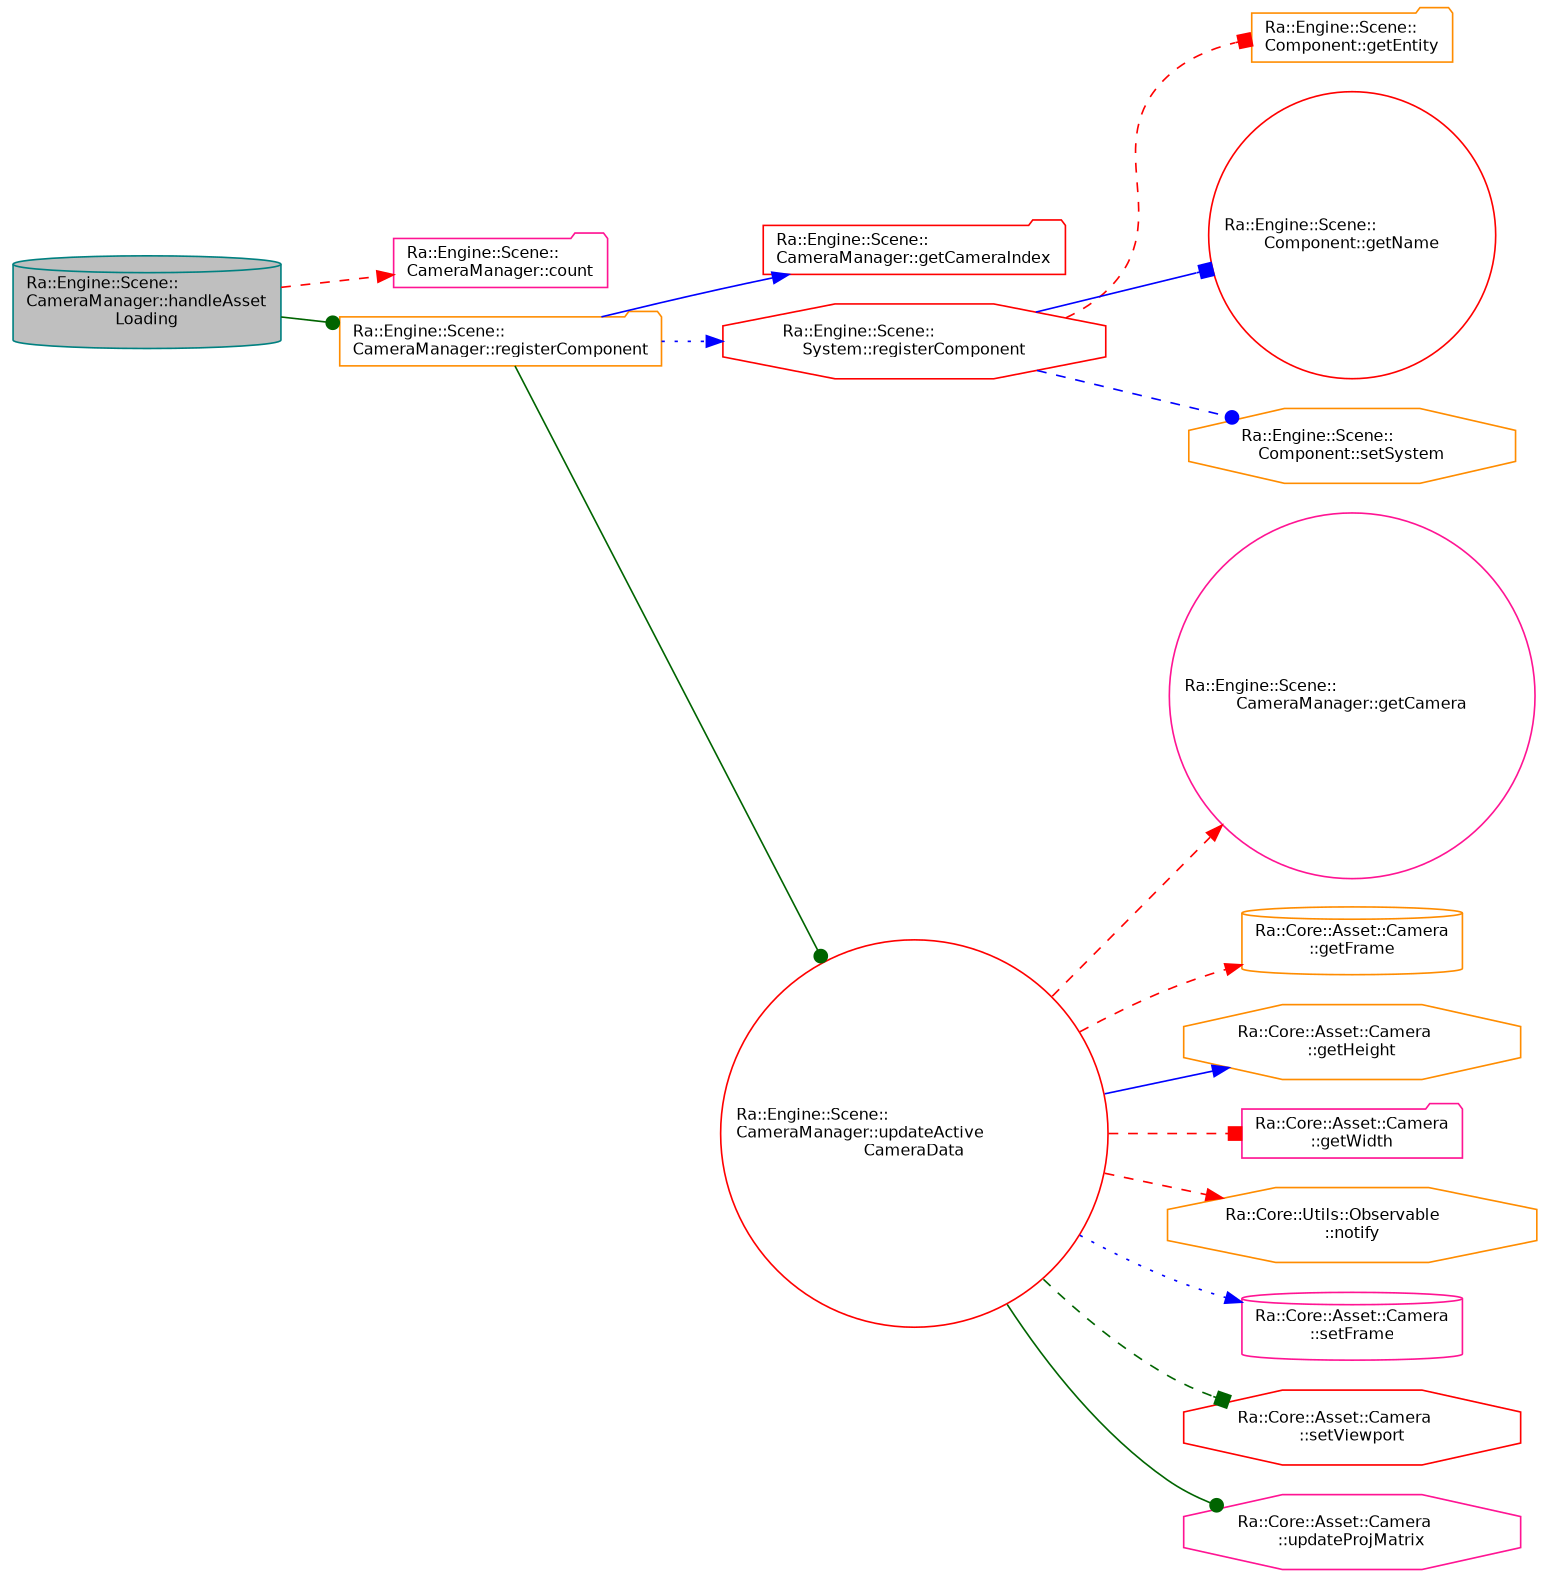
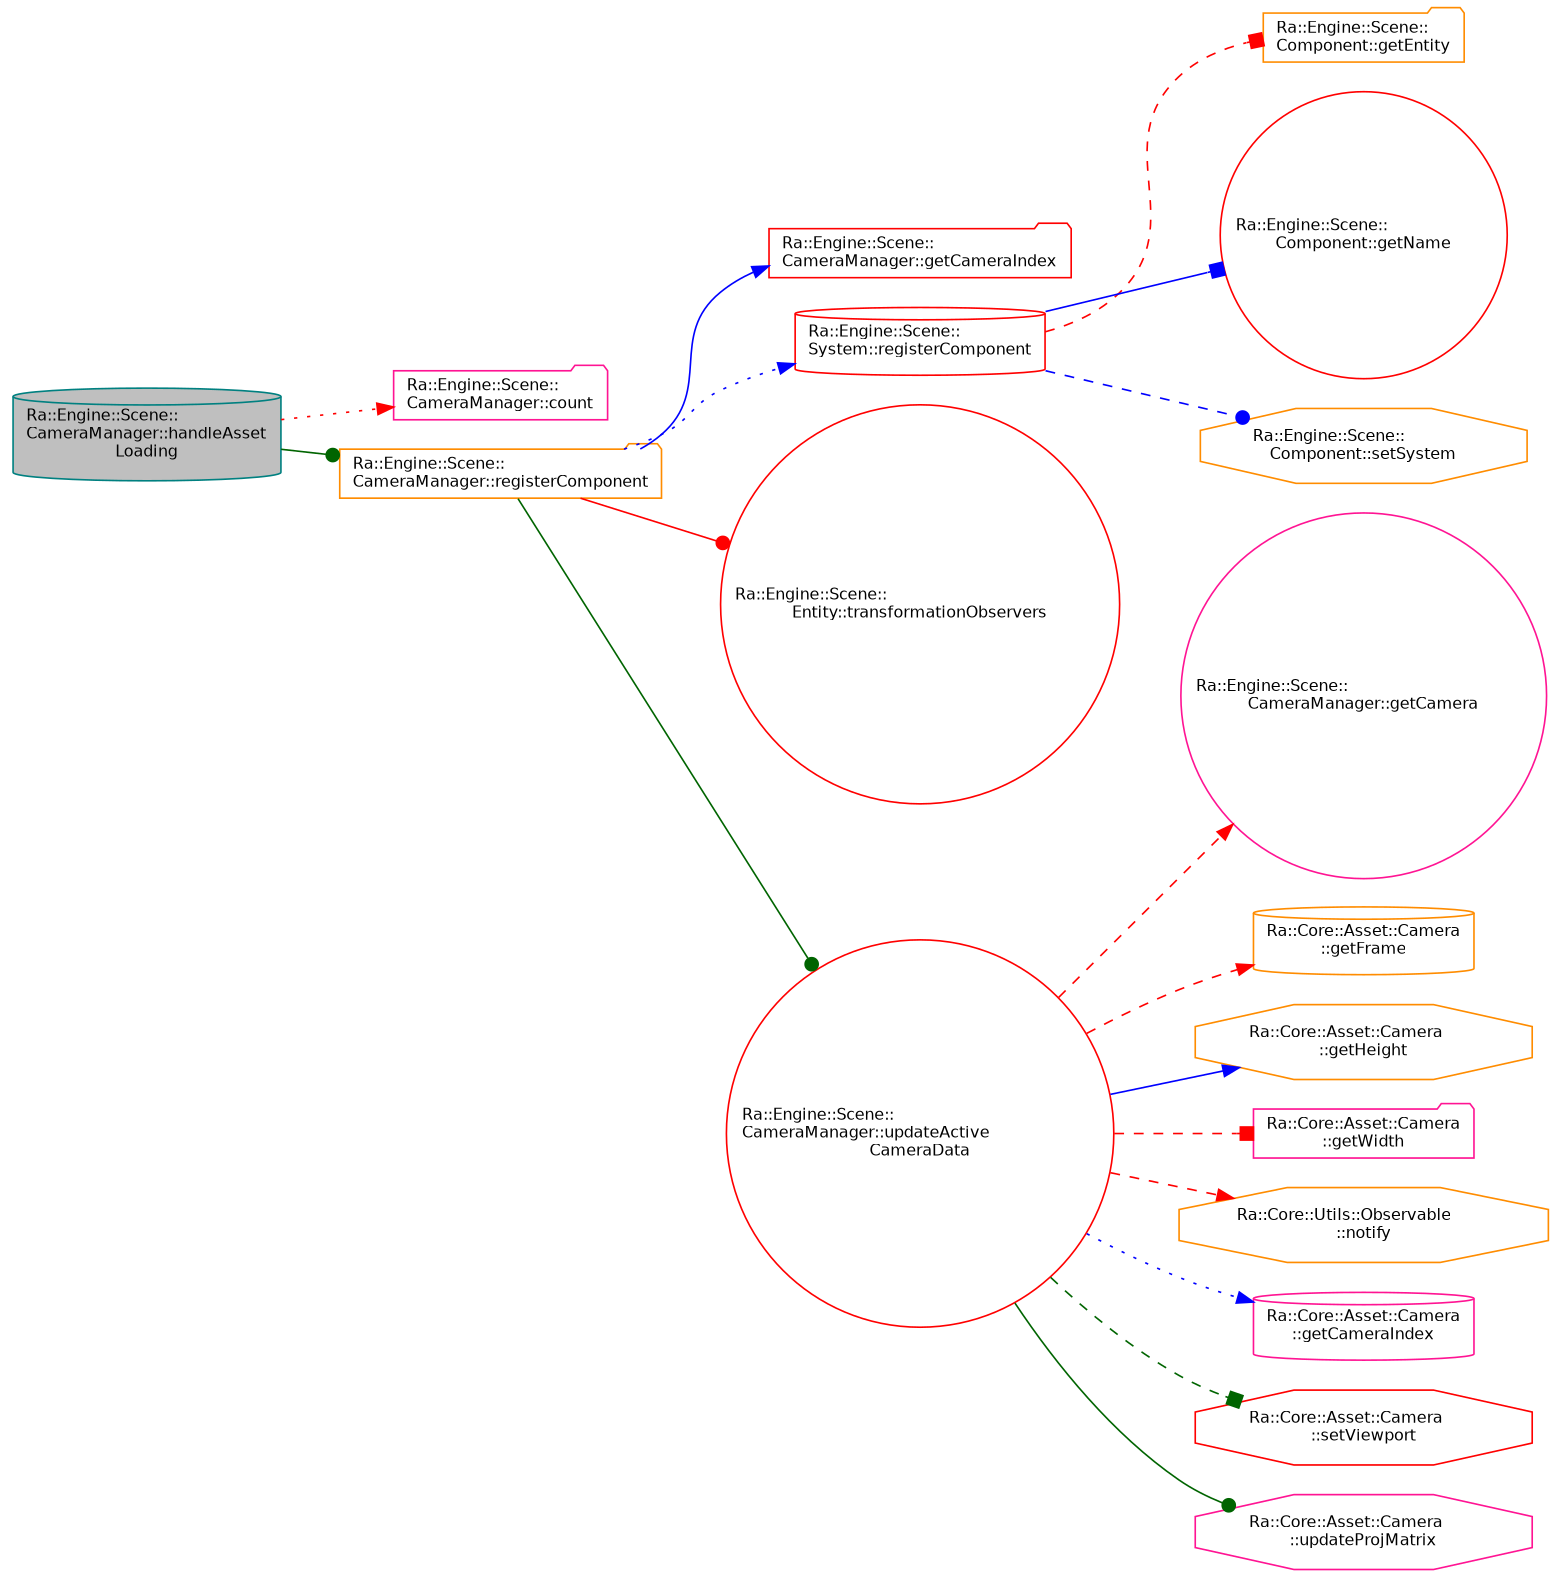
(329, 282) -> (329, 414)
(914, 341) -> (920, 341)
none -> (920, 604)
(1352, 1326) -> (1364, 1326)
